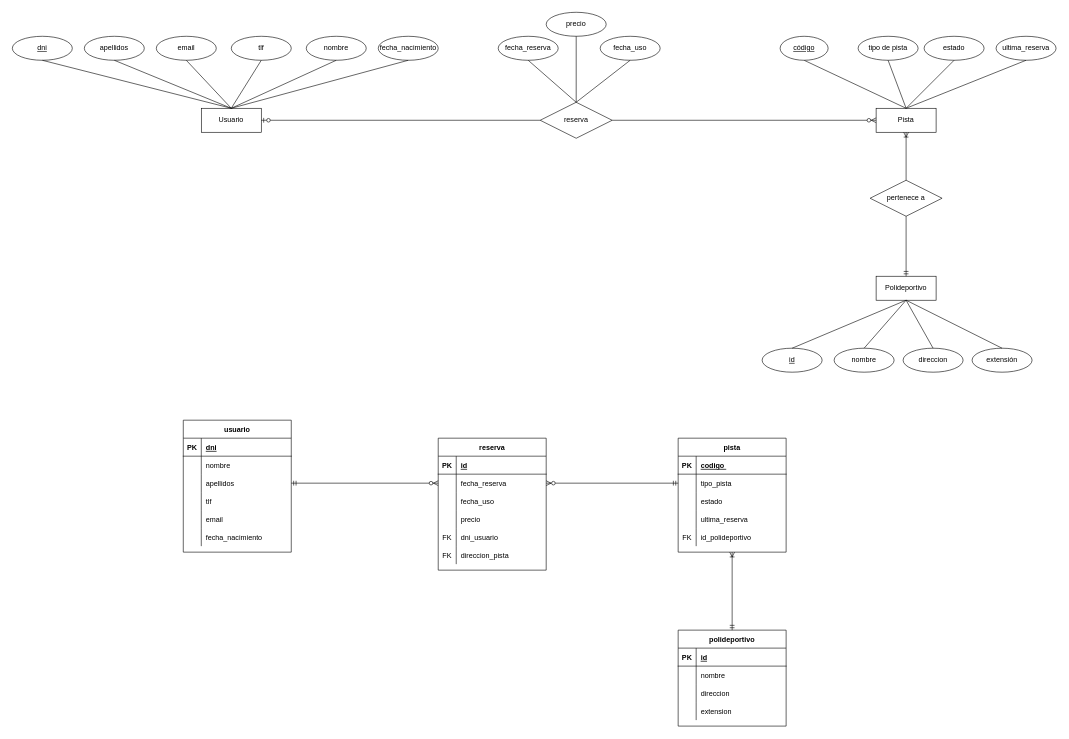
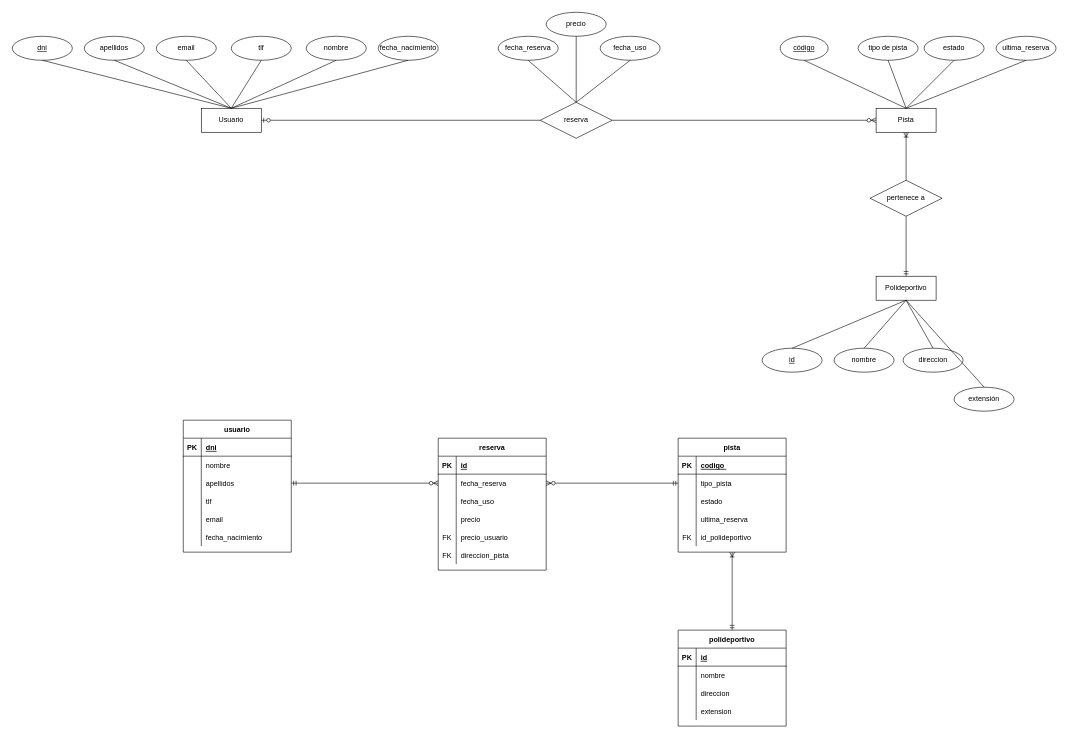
(1002, 360) -> (984, 399)
(481, 538) -> (487, 538)
